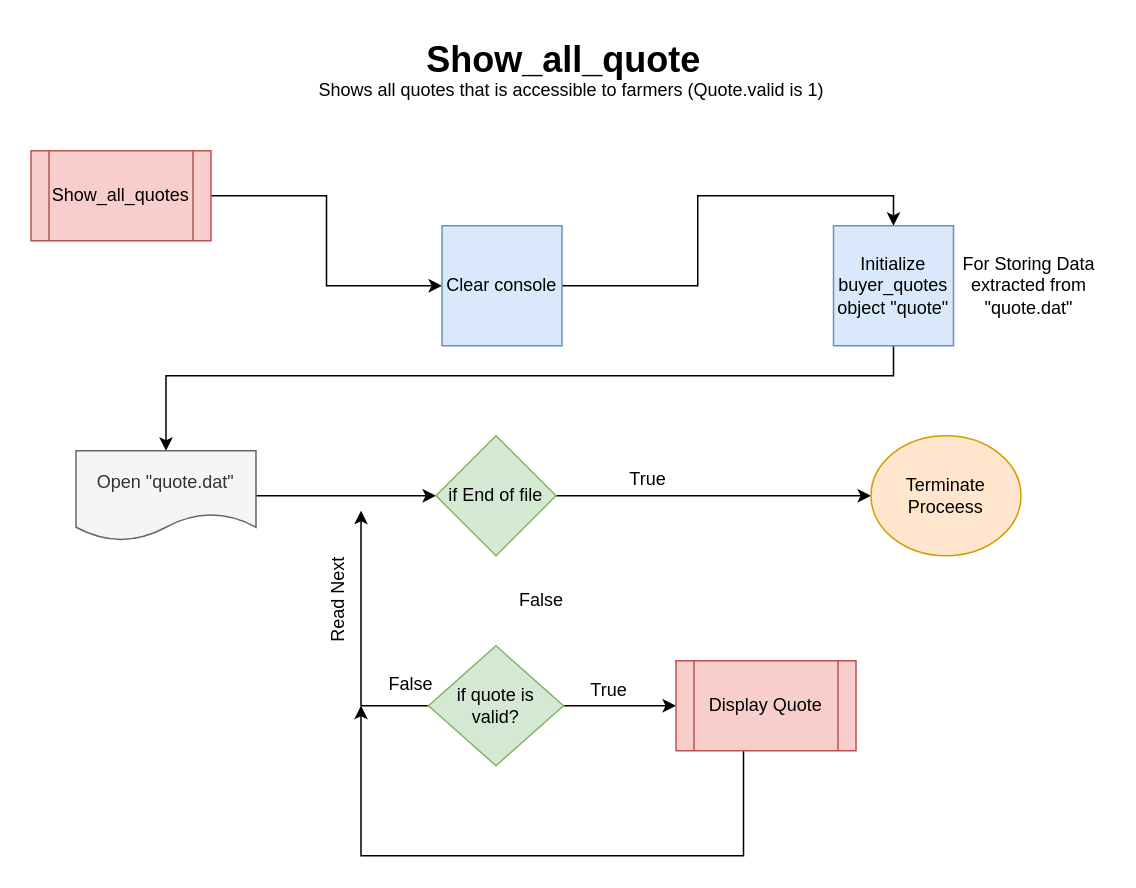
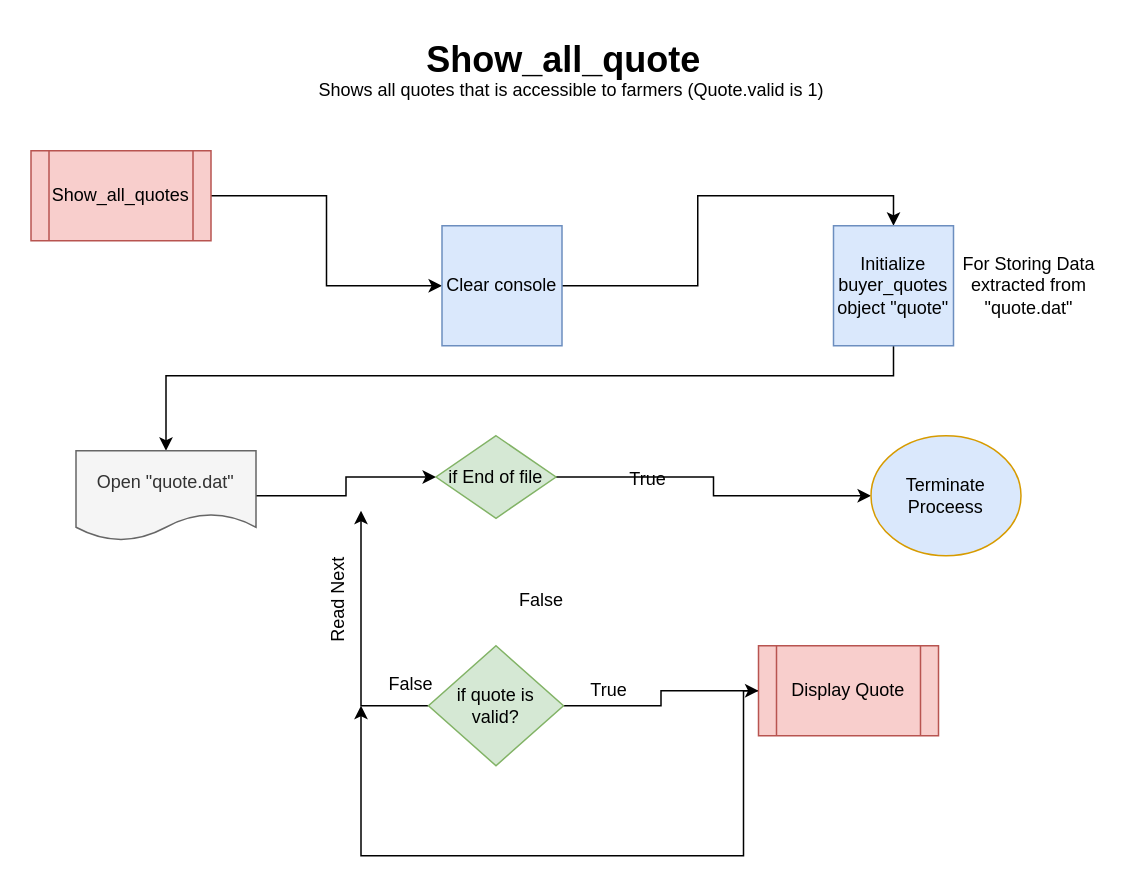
(496, 496) -> (496, 477)
(946, 496) -> (946, 496)
(766, 706) -> (848, 691)
